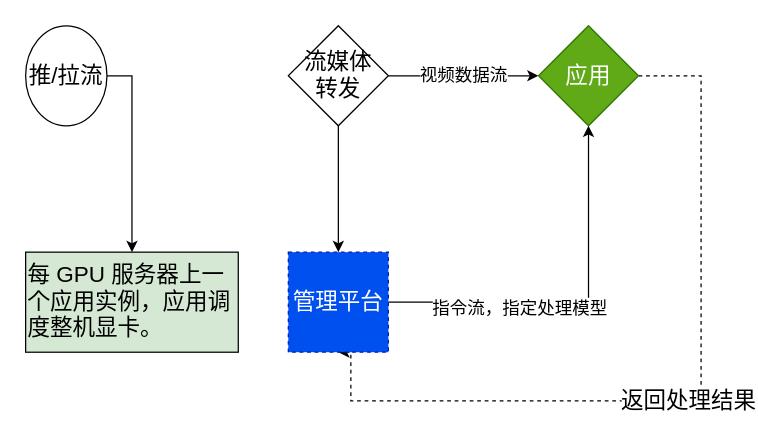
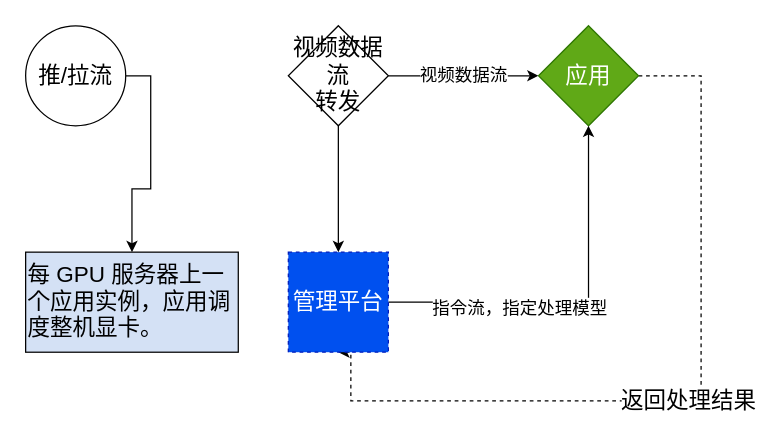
(66, 76) -> (76, 76)
(338, 76) -> (338, 76)
(132, 302) -> (132, 302)
